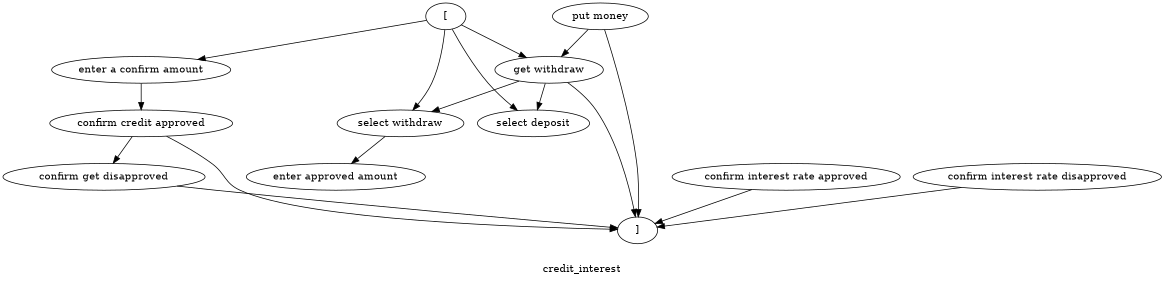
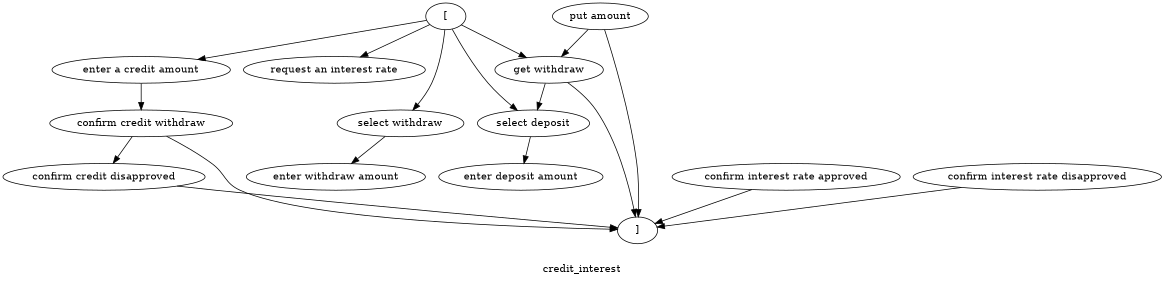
(600, 16) -> (600, 16)
(141, 70) -> (141, 70)
none -> (334, 70)
(479, 95) -> none
(141, 123) -> (141, 123)
(104, 177) -> (104, 177)
(336, 177) -> (336, 177)
none -> (521, 177)
